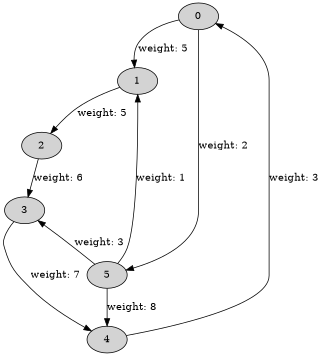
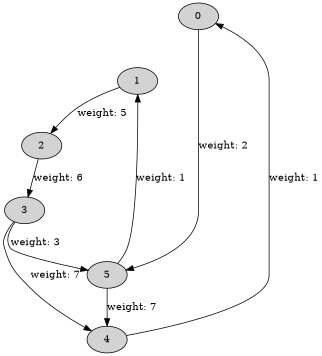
(149, 33) -> none
(294, 178) -> (294, 178)
(70, 244) -> (31, 257)
(132, 307) -> (132, 307)
